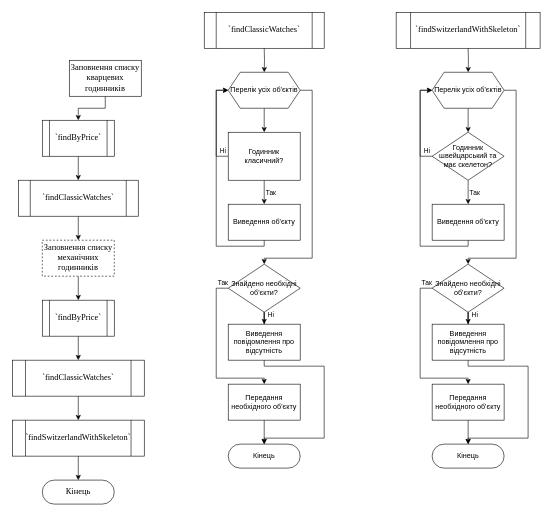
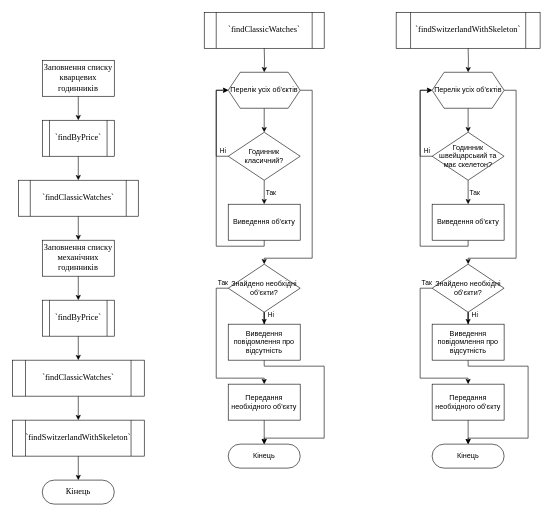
(105, 78) -> (78, 78)
(264, 156) -> (264, 156)
(78, 258) -> (78, 258)
